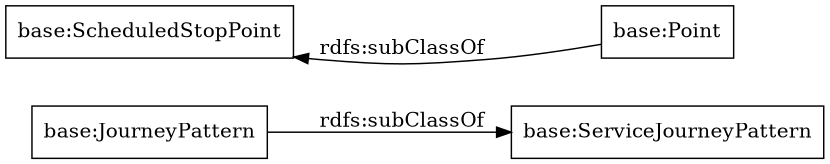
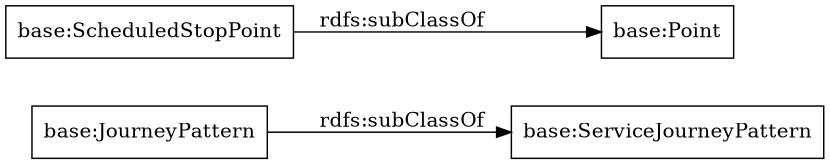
(455, 62) -> (440, 32)
